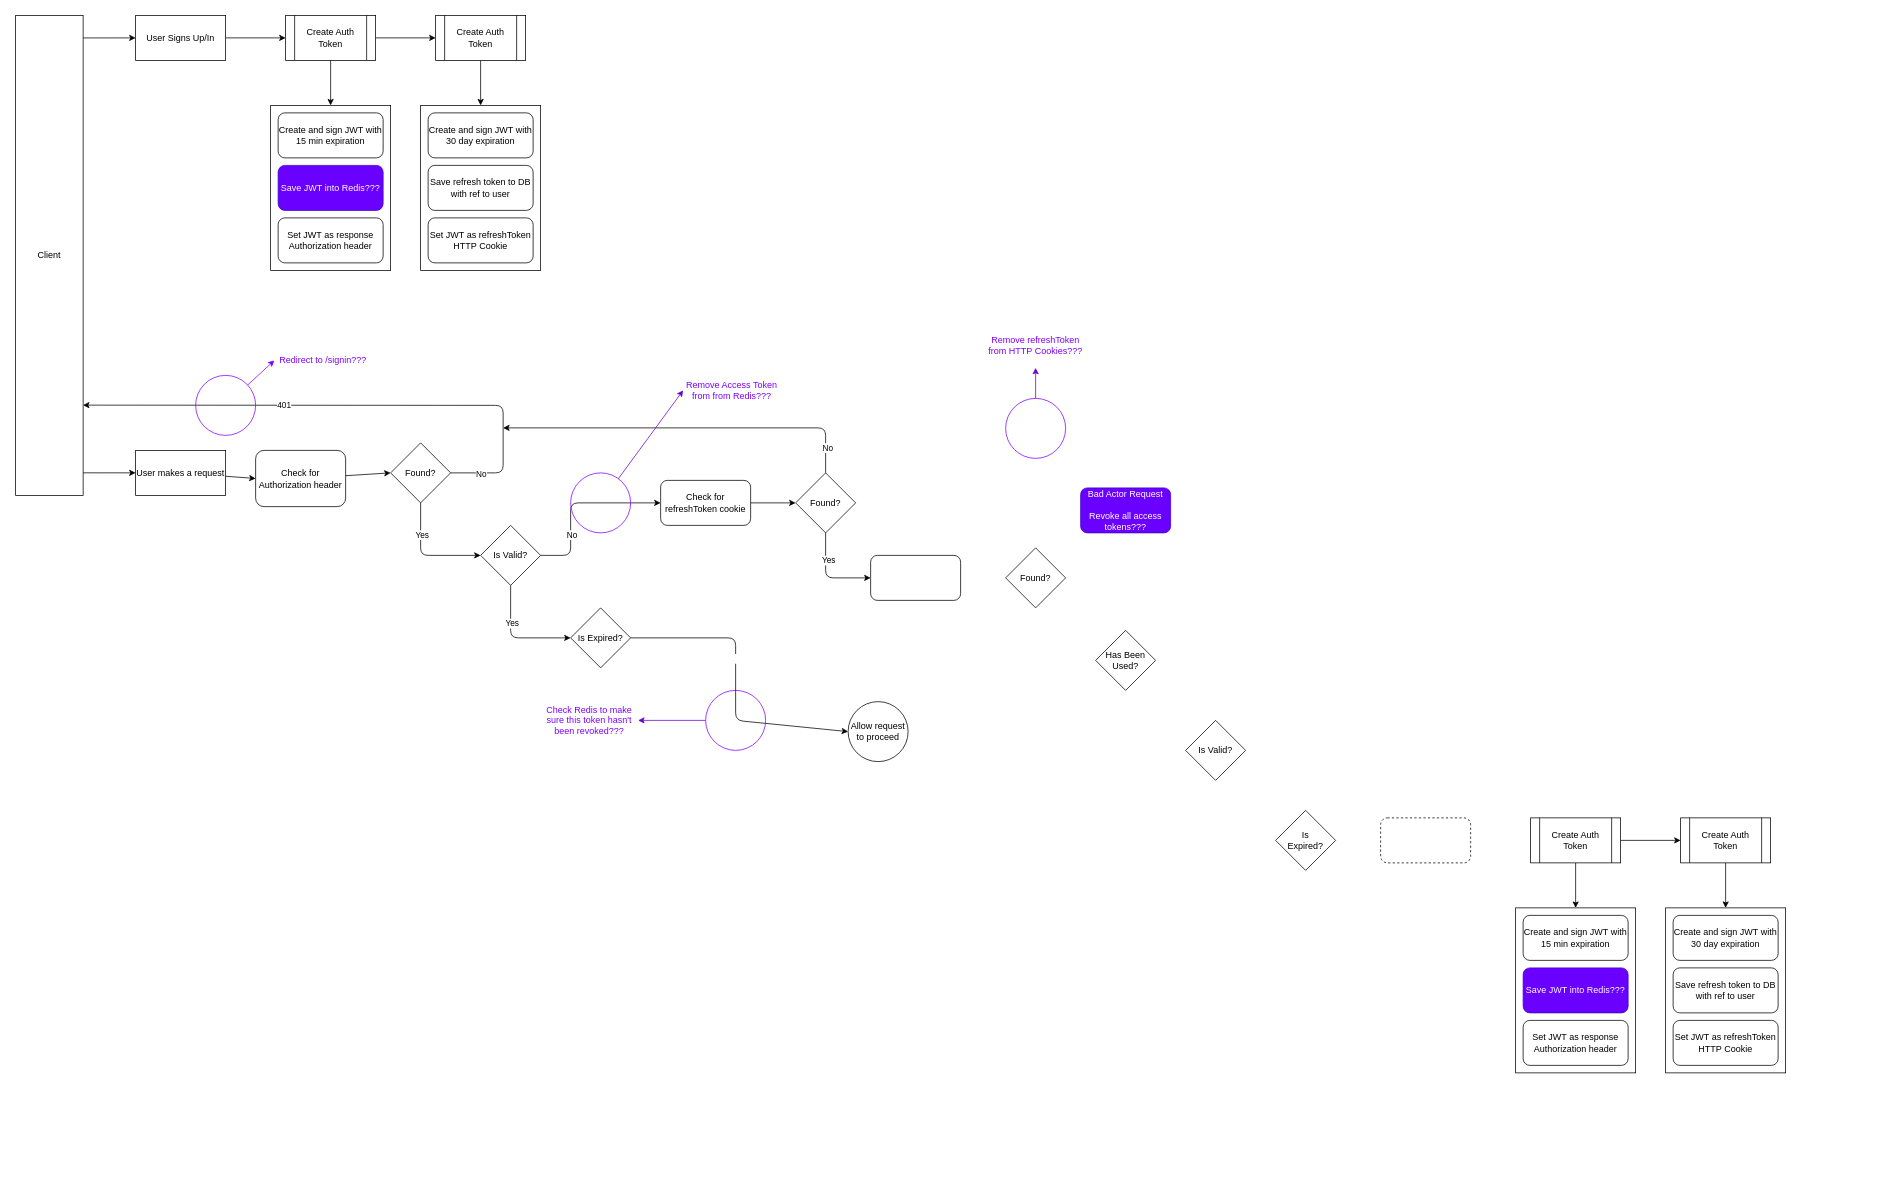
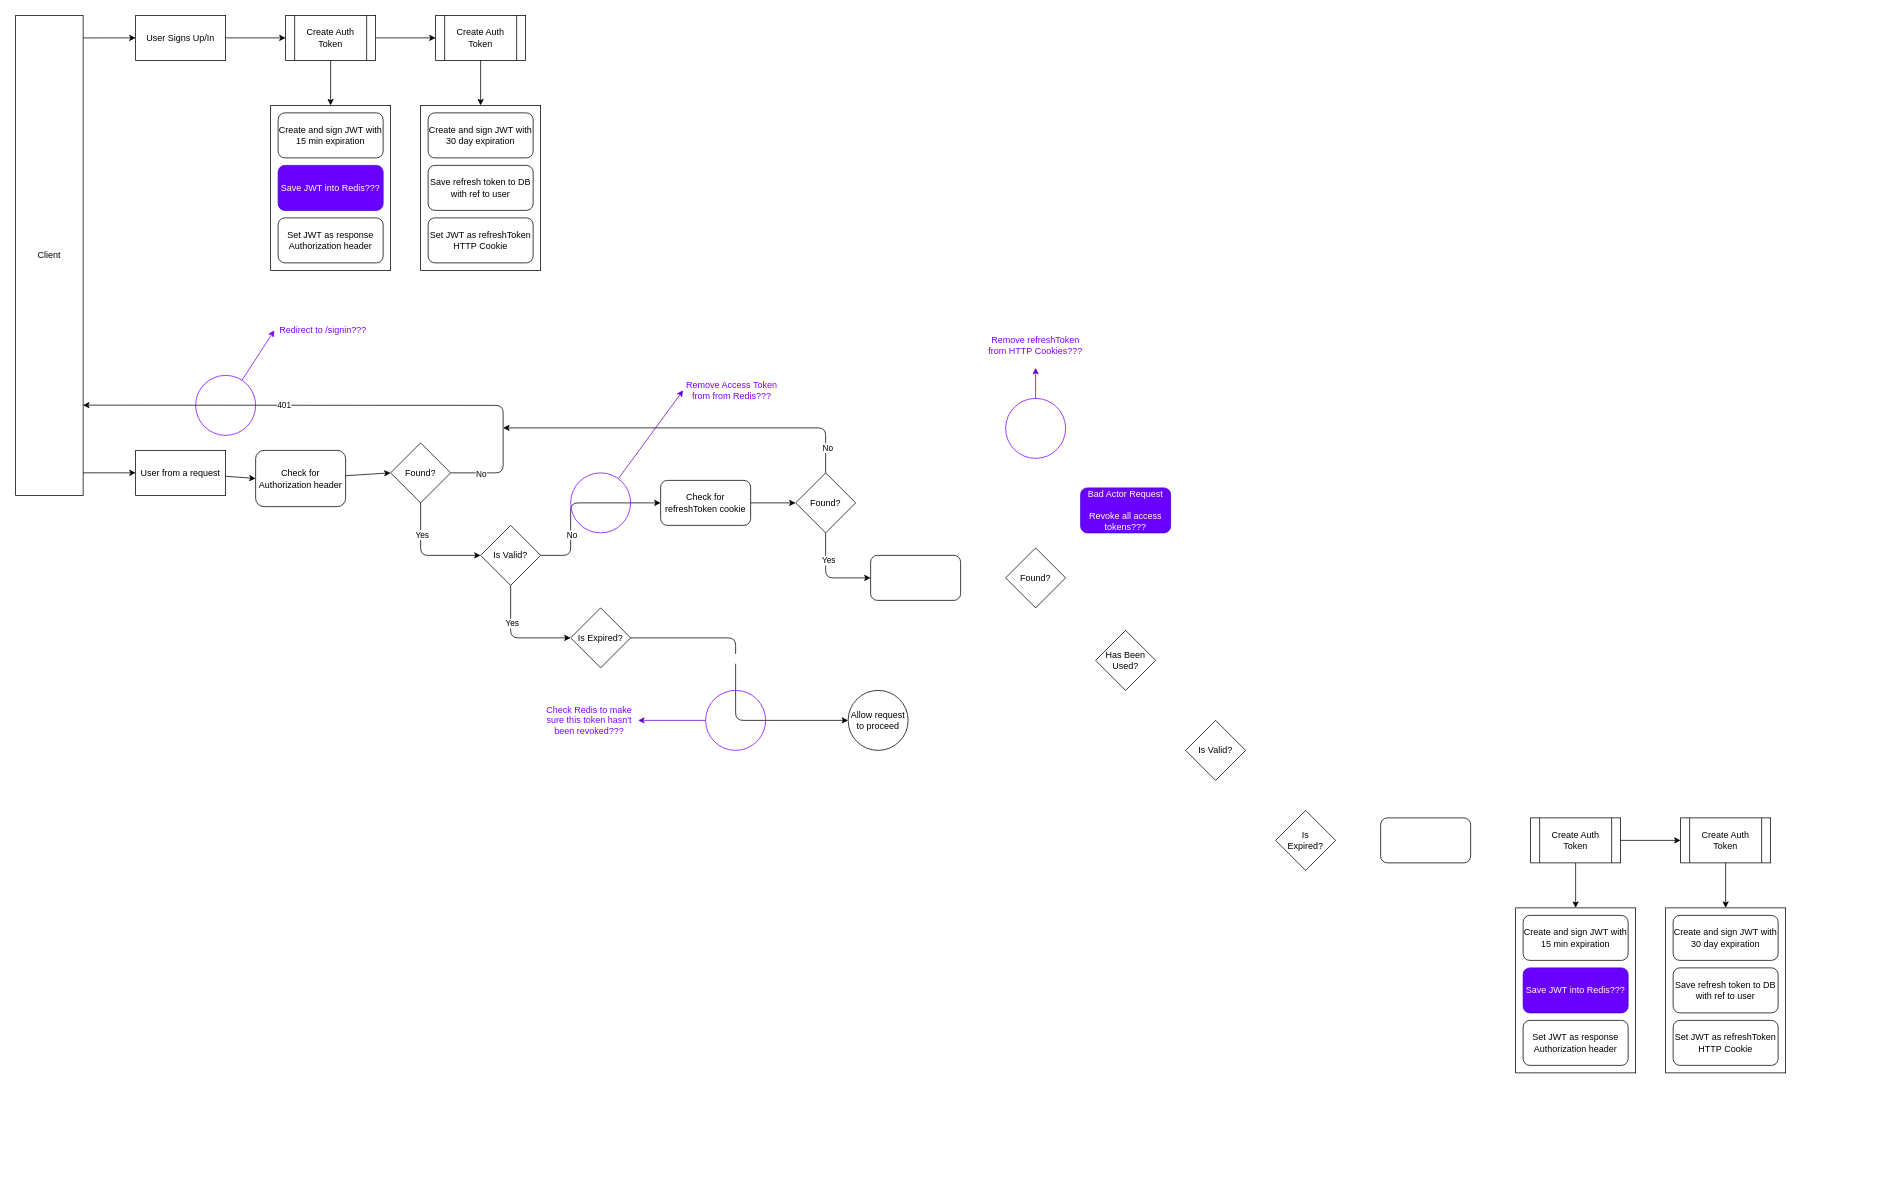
(323, 360) -> (323, 330)
(180, 473) -> (180, 473)
(878, 732) -> (878, 720)
(1425, 840) -> (1425, 840)
